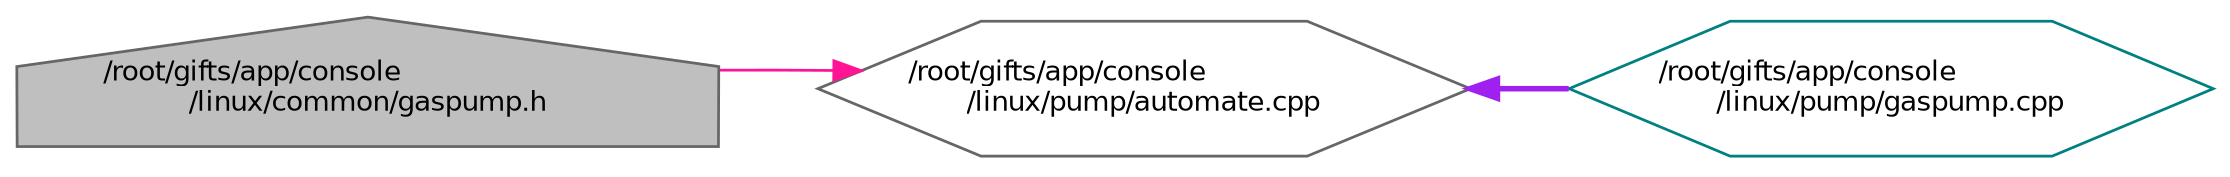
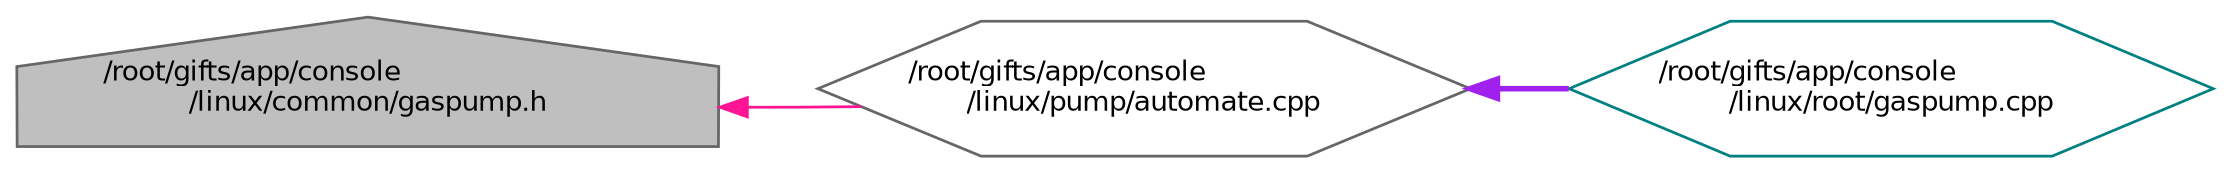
(776, 70) -> (805, 107)
(1891, 89) -> (1891, 89)
